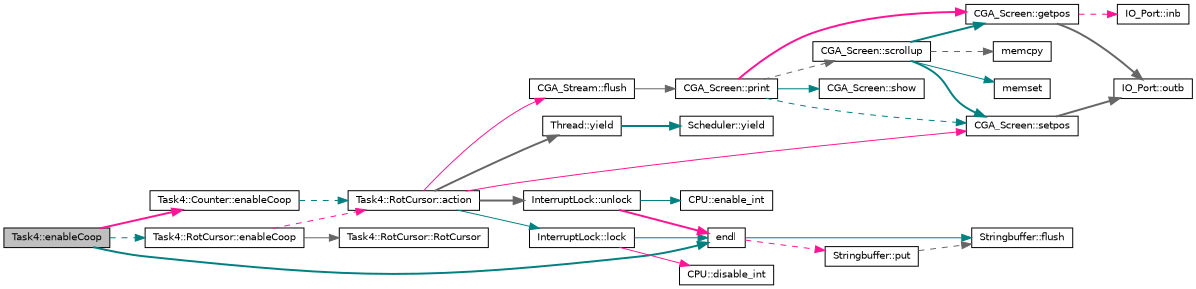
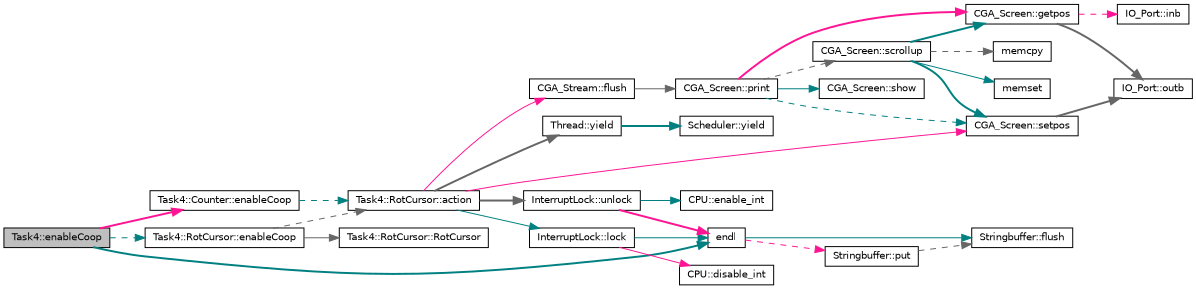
(314, 220) -> (314, 220)
